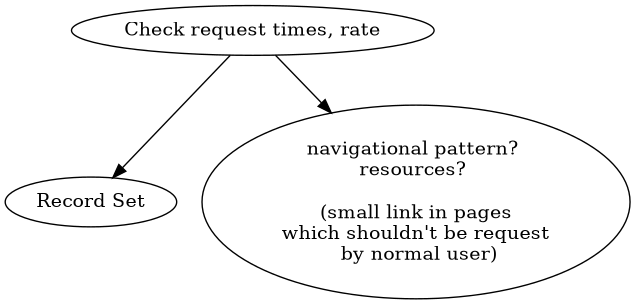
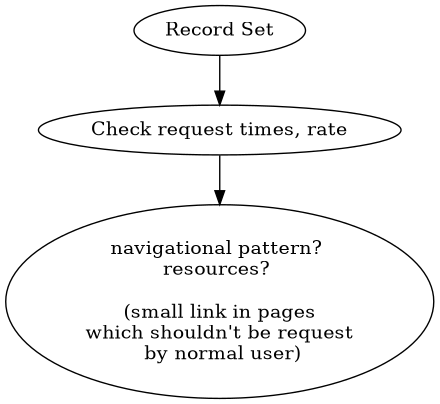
(176, 112) -> (220, 73)
